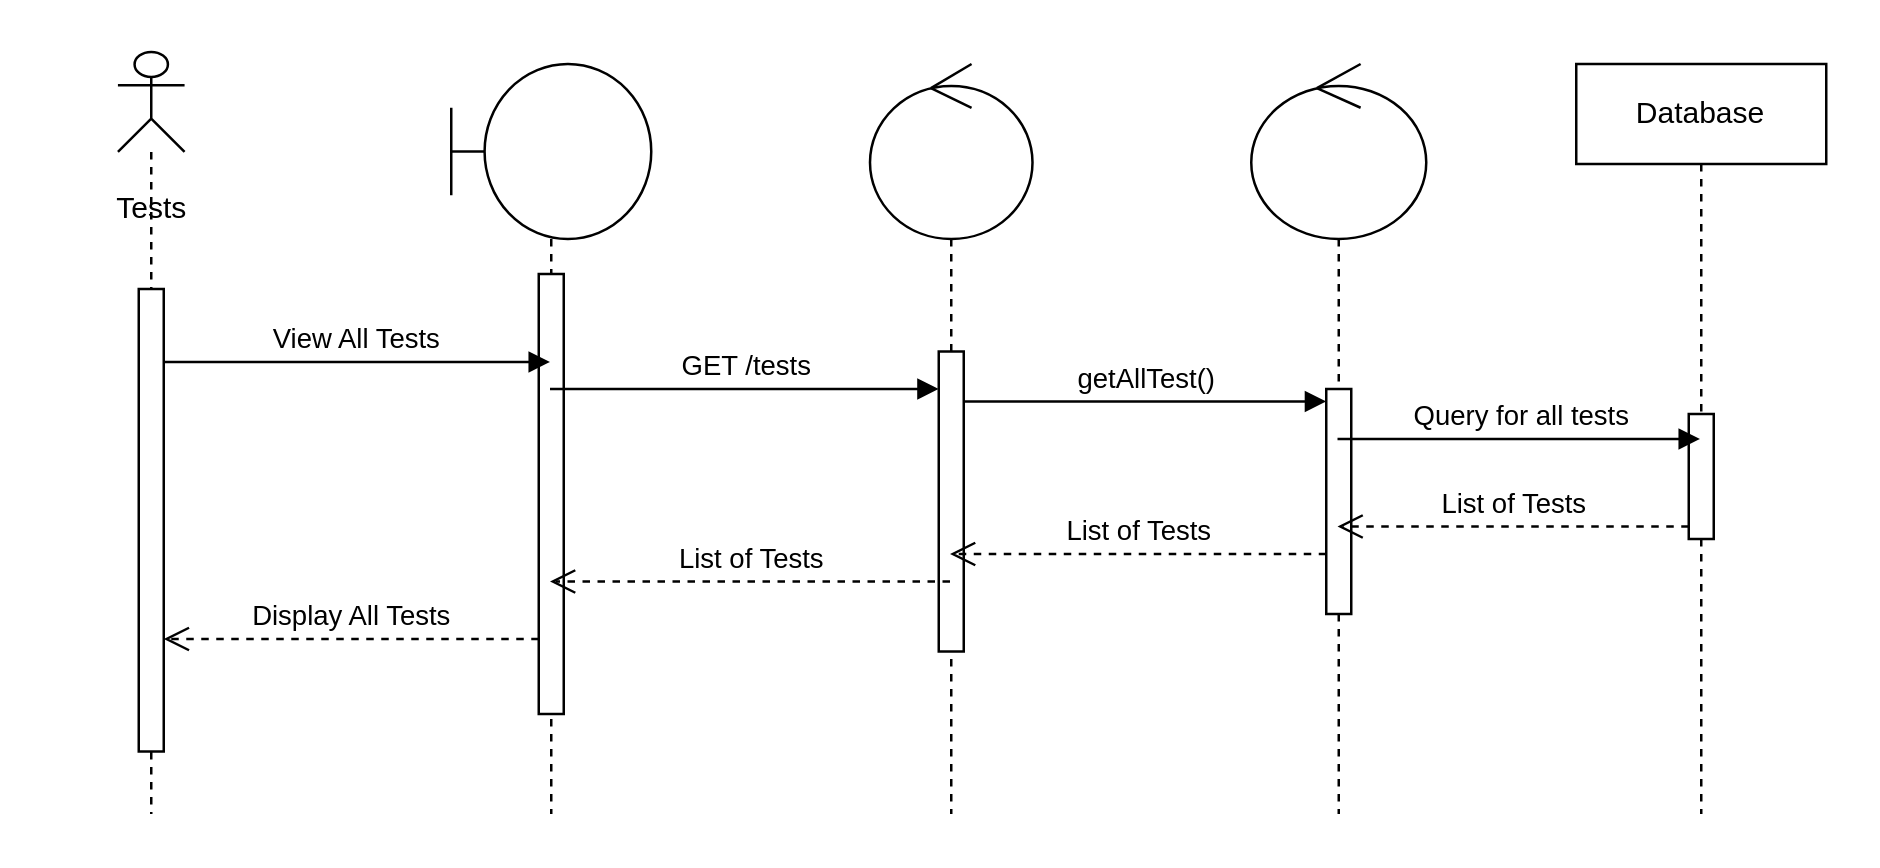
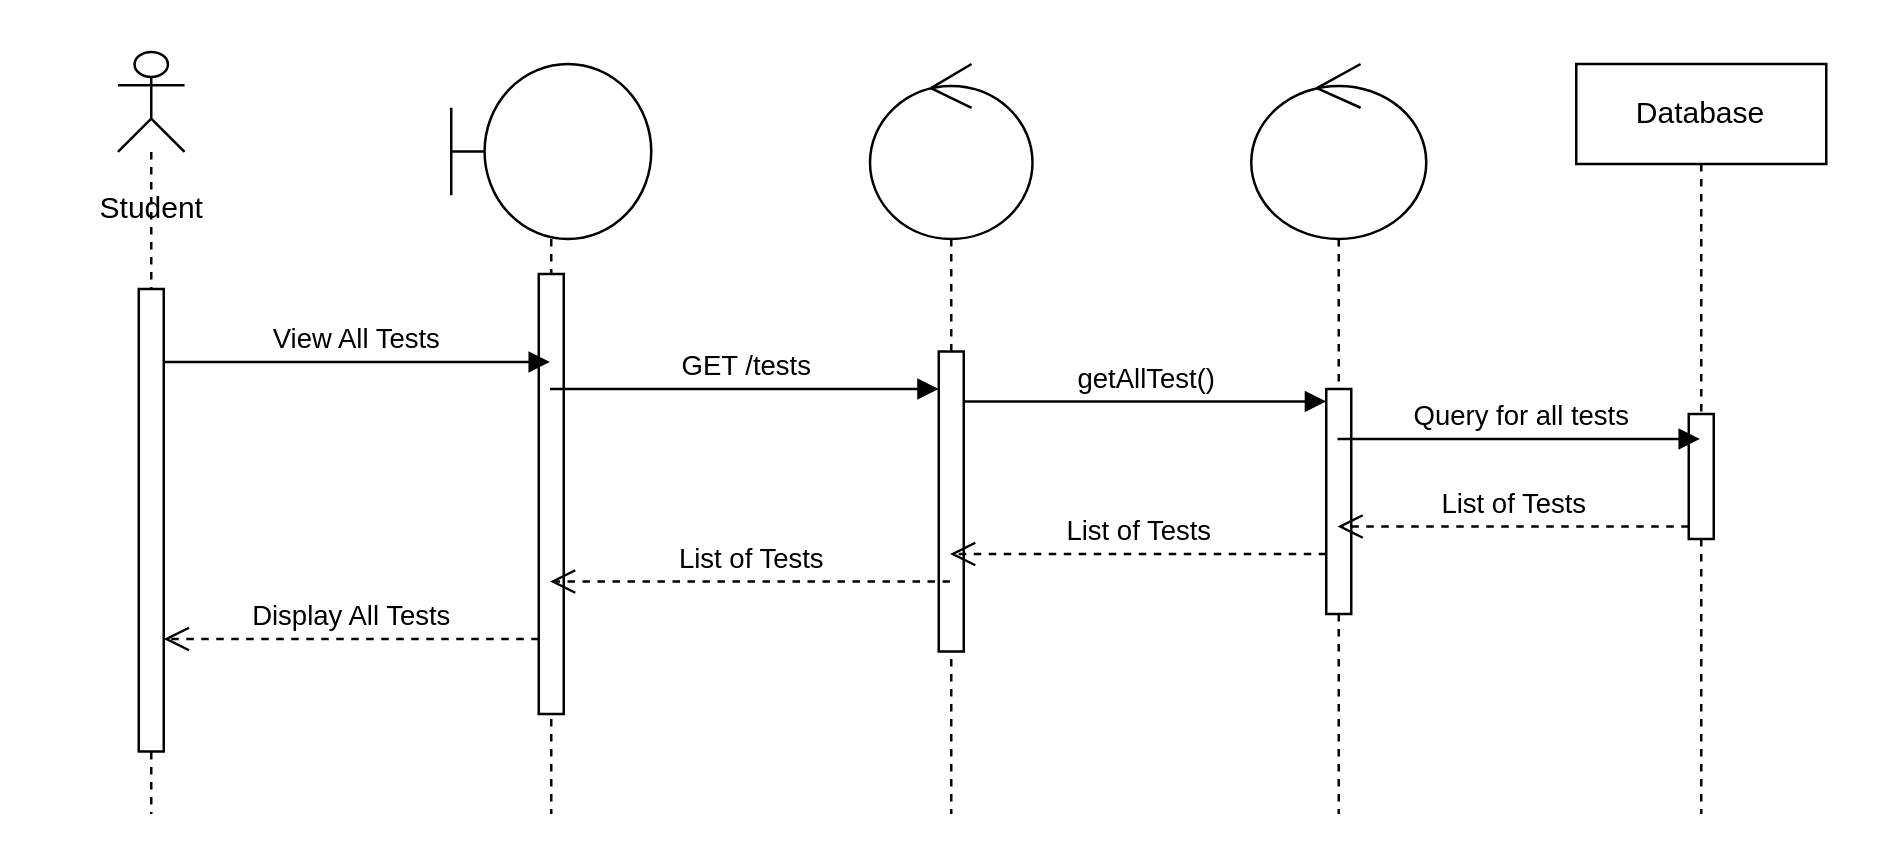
(153, 209) -> (153, 209)
